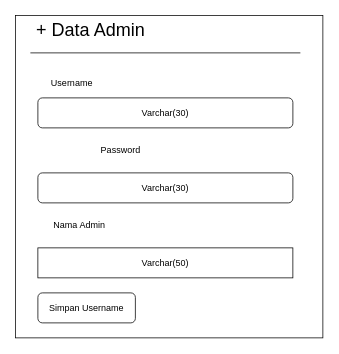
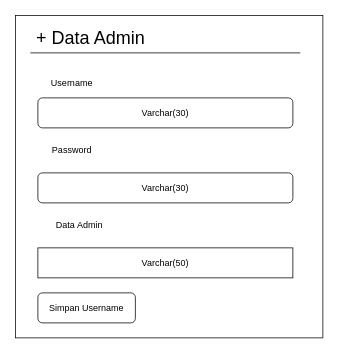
(90, 30) -> (90, 38)
(120, 150) -> (72, 150)
(80, 225) -> (80, 225)
